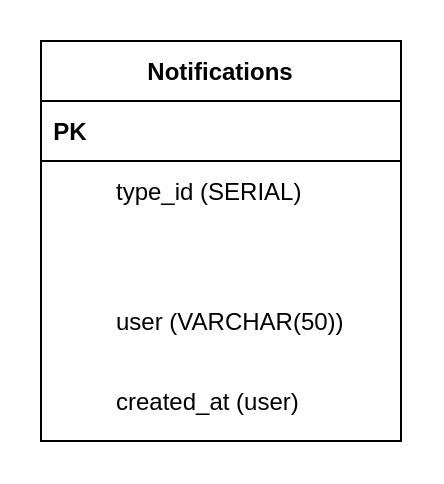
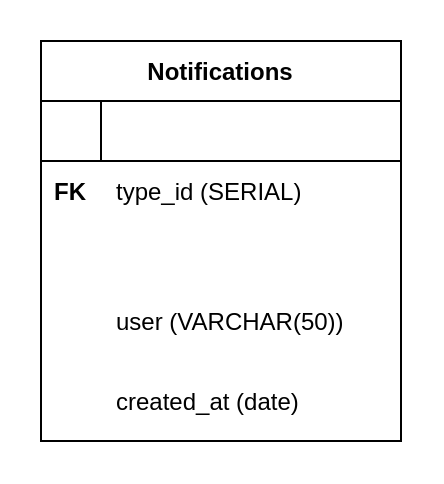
(71, 131) -> none
none -> (71, 191)
(227, 402) -> (227, 402)
